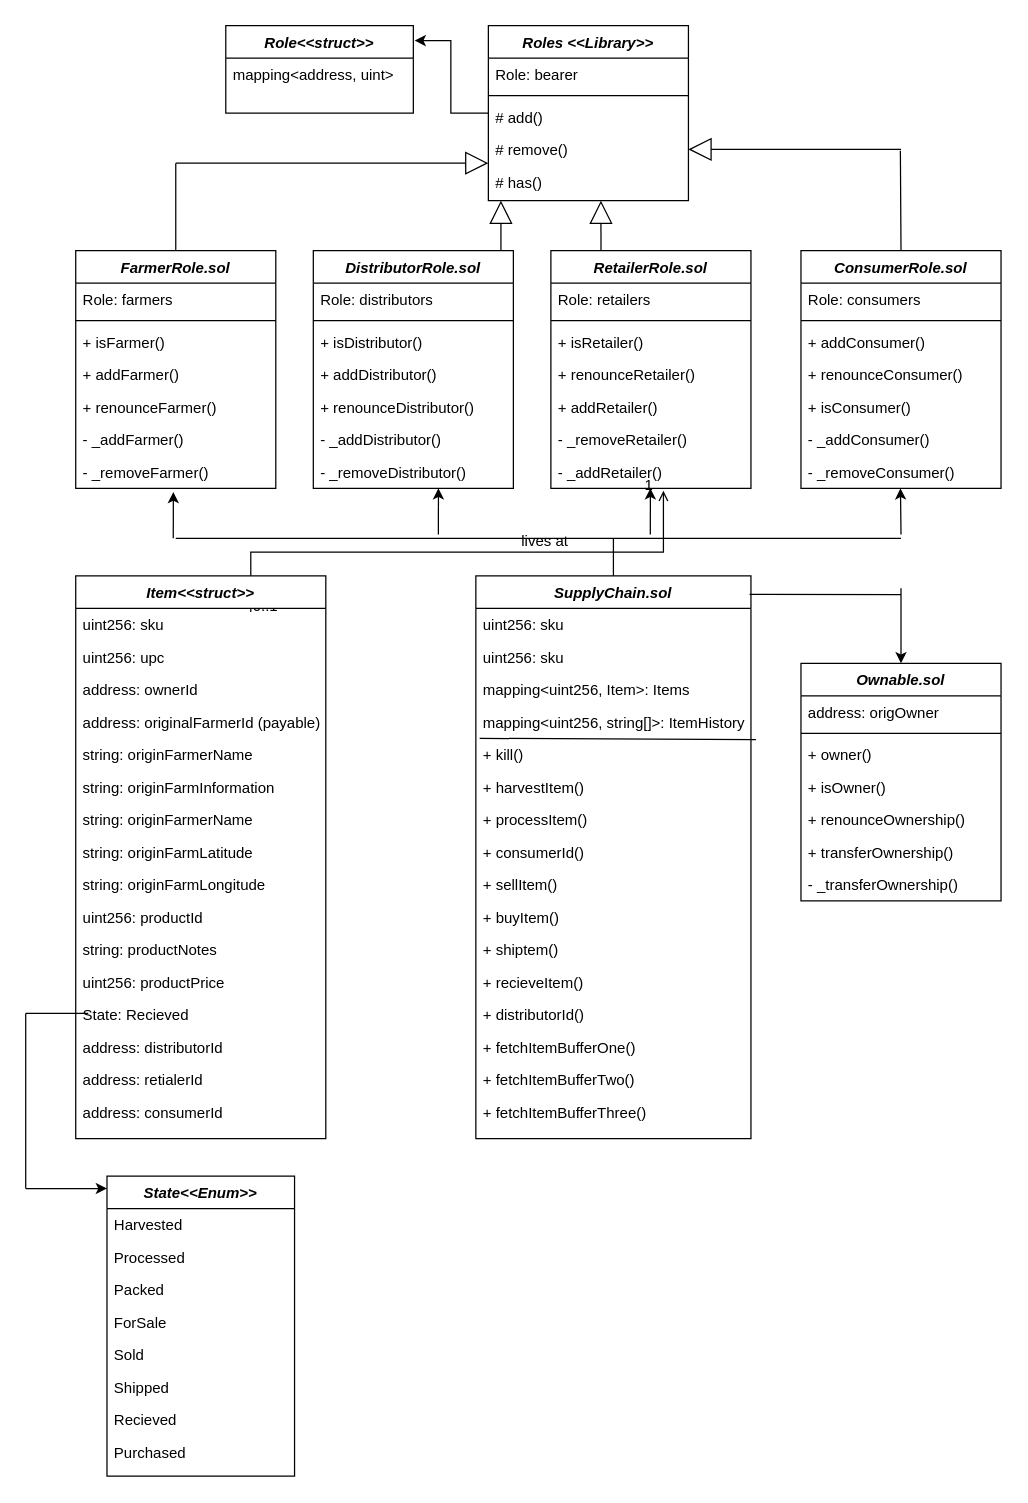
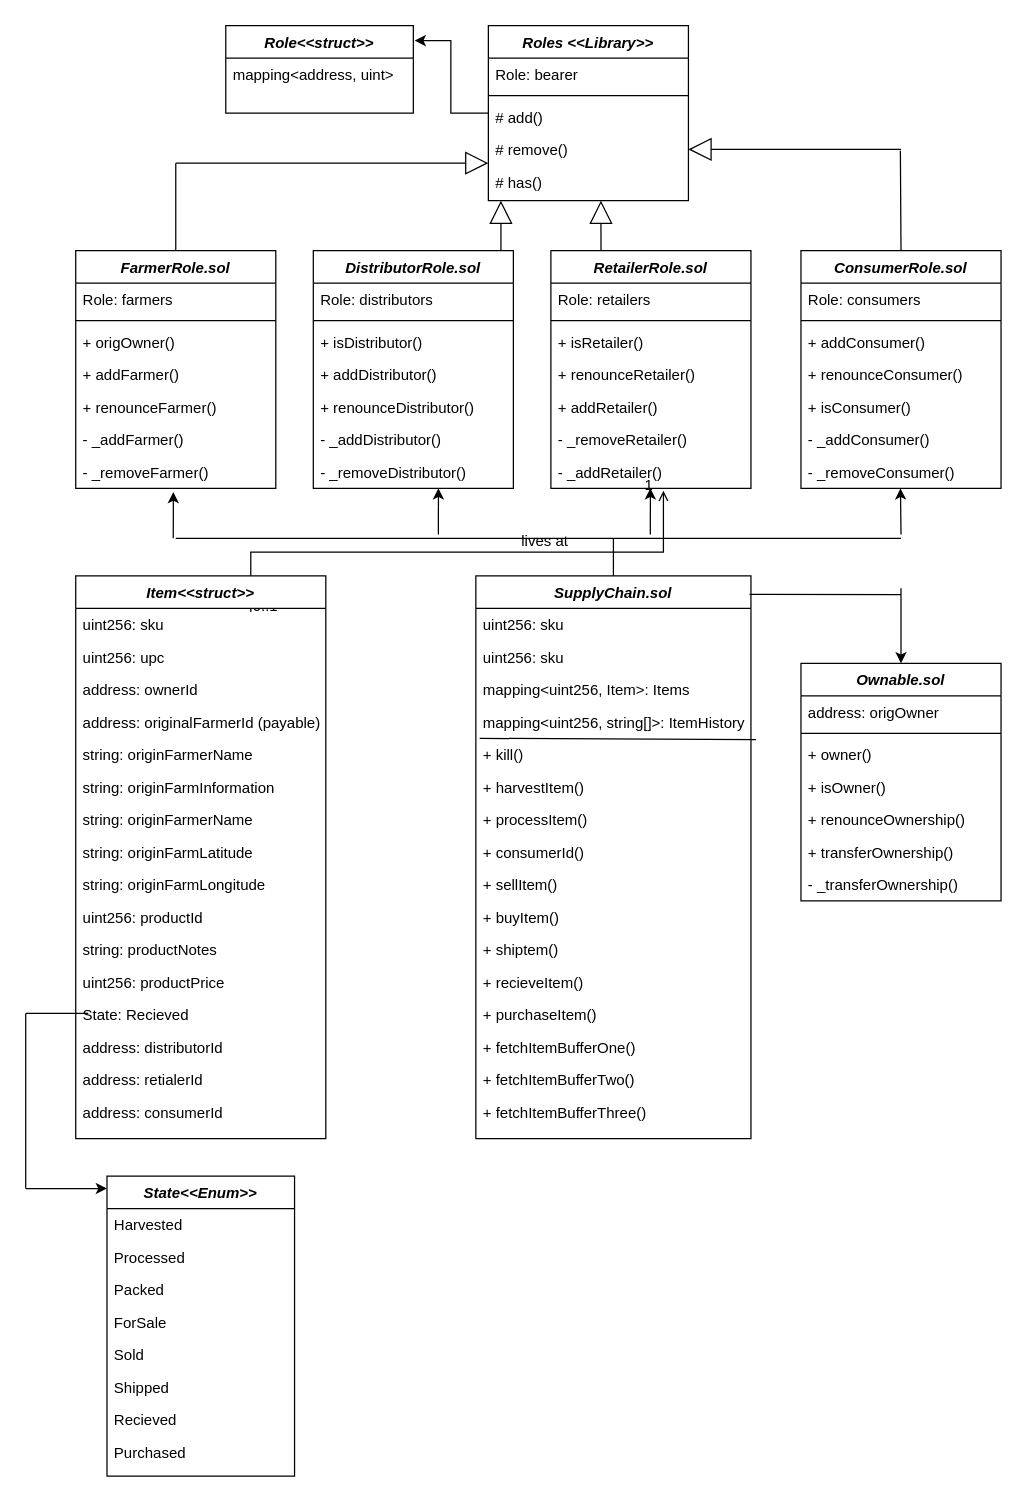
(131, 343) -> (135, 343)
(548, 1015) -> (548, 1015)
